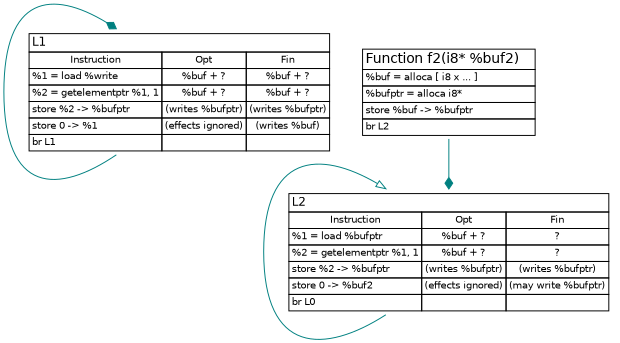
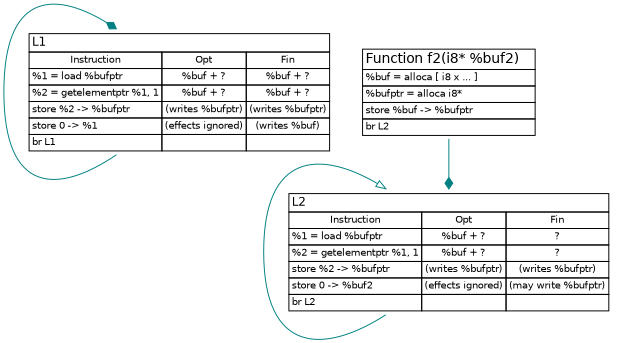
(75, 76) -> (78, 76)
(304, 302) -> (304, 302)
